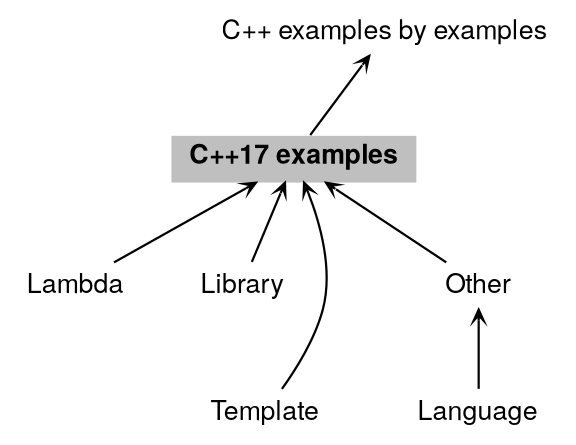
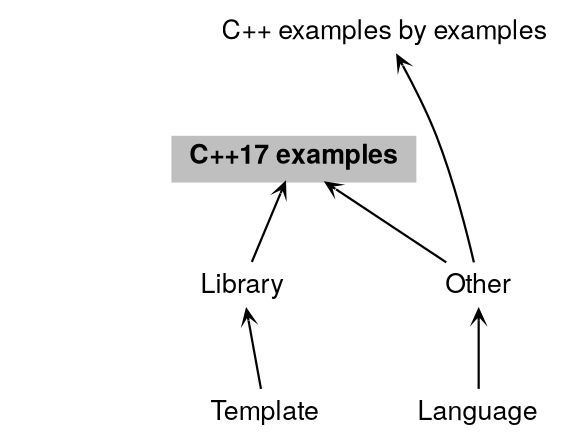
(336, 100) -> (446, 161)
(76, 286) -> none
(326, 295) -> (255, 355)
